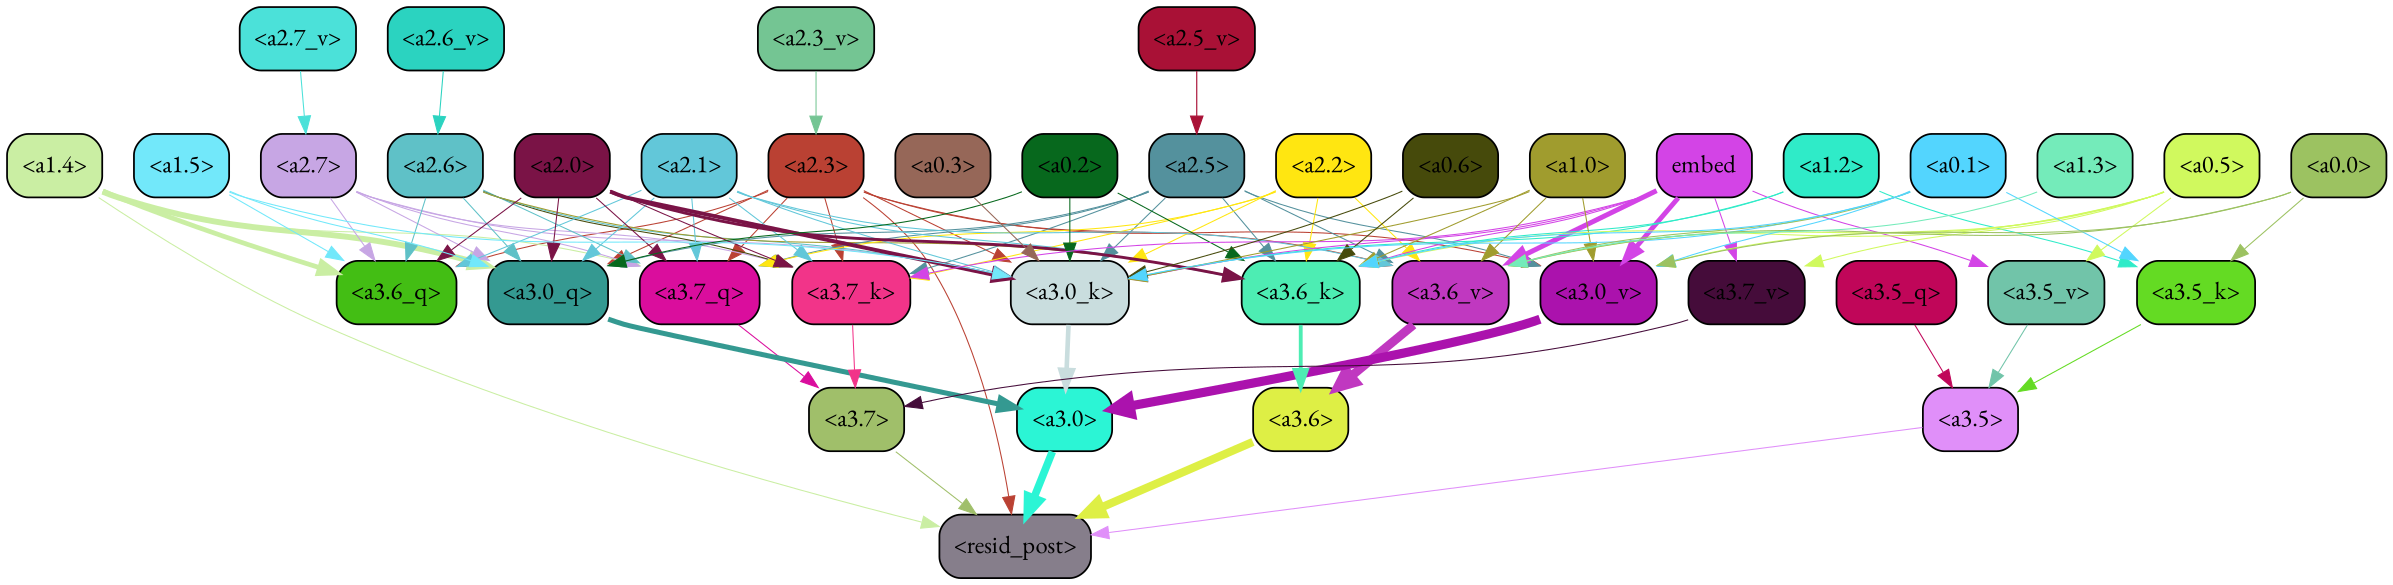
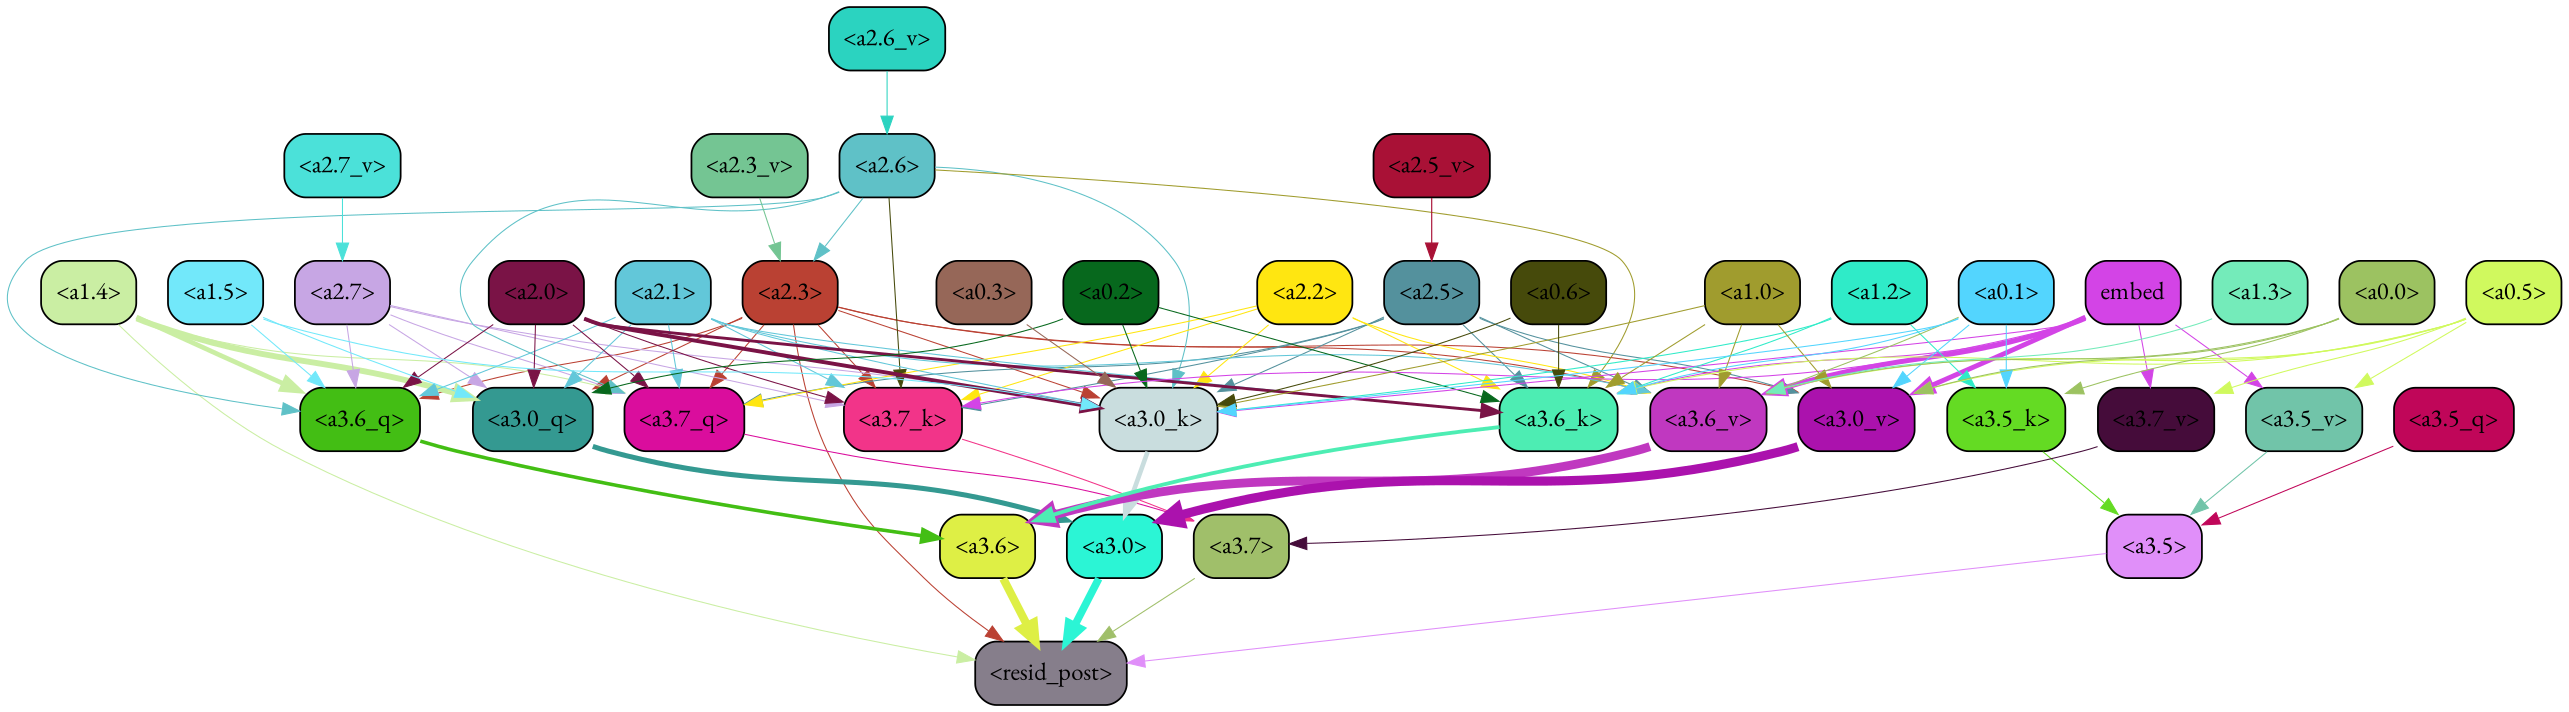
(475, 210) -> (844, 222)
(888, 232) -> none
none -> (670, 495)
